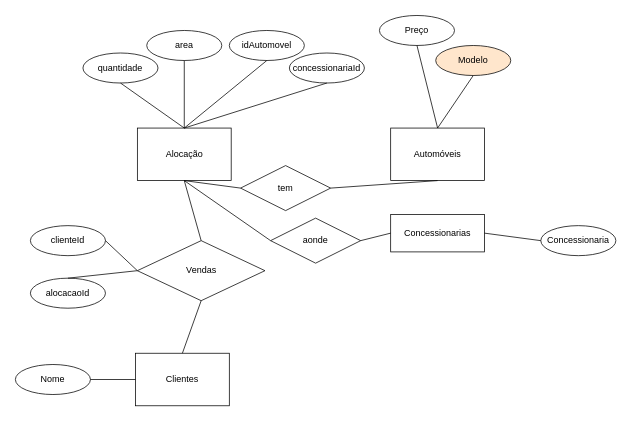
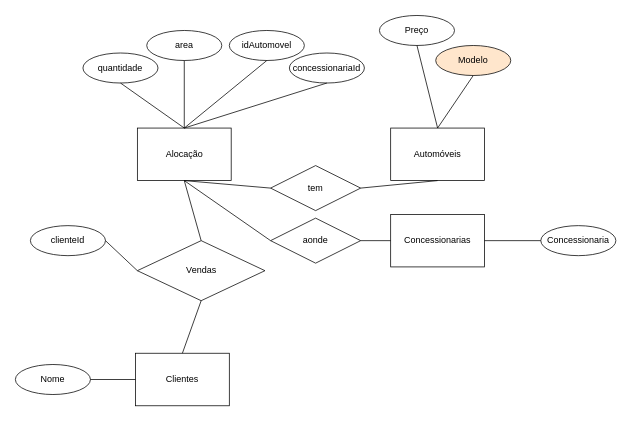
(285, 188) -> (315, 188)
(437, 233) -> (437, 240)
(102, 274) -> none
(68, 293) -> none
